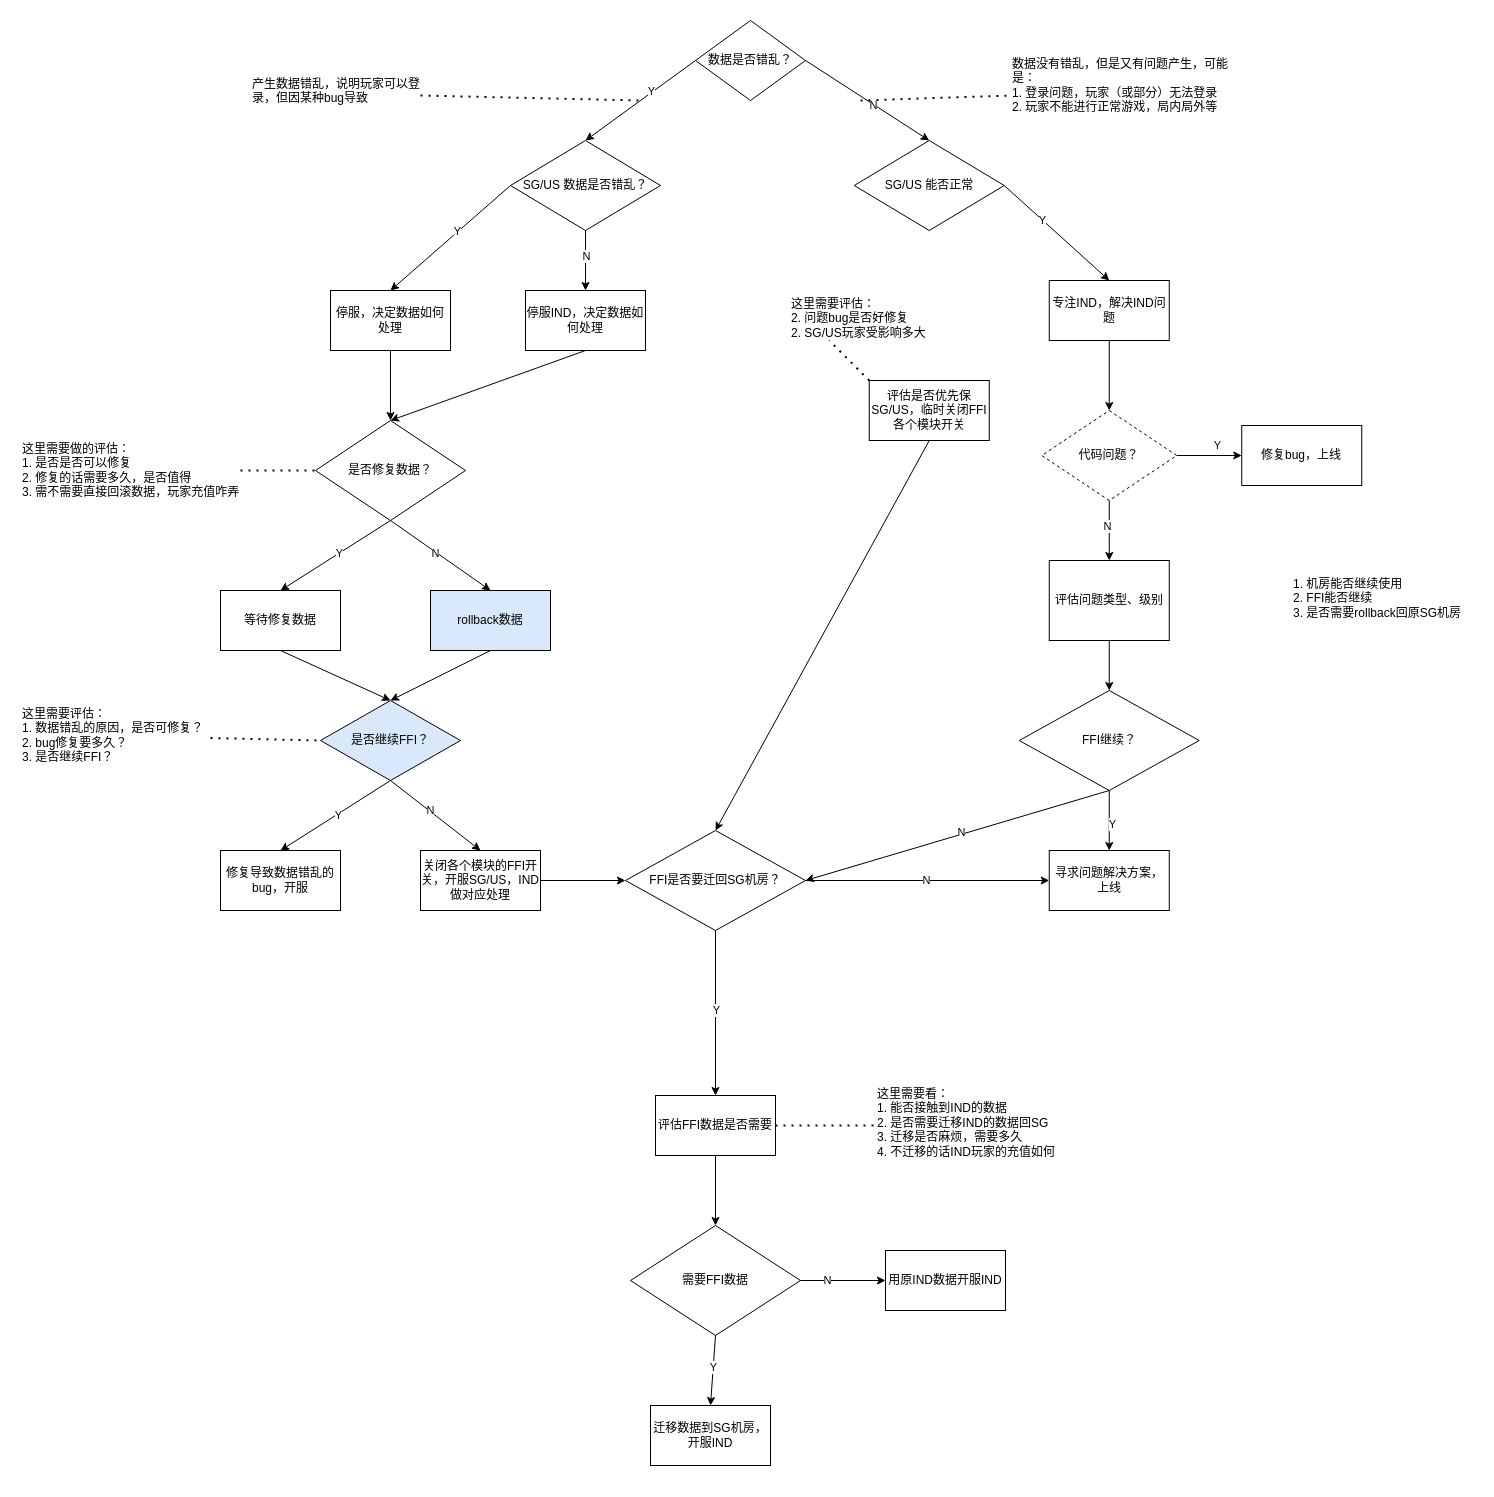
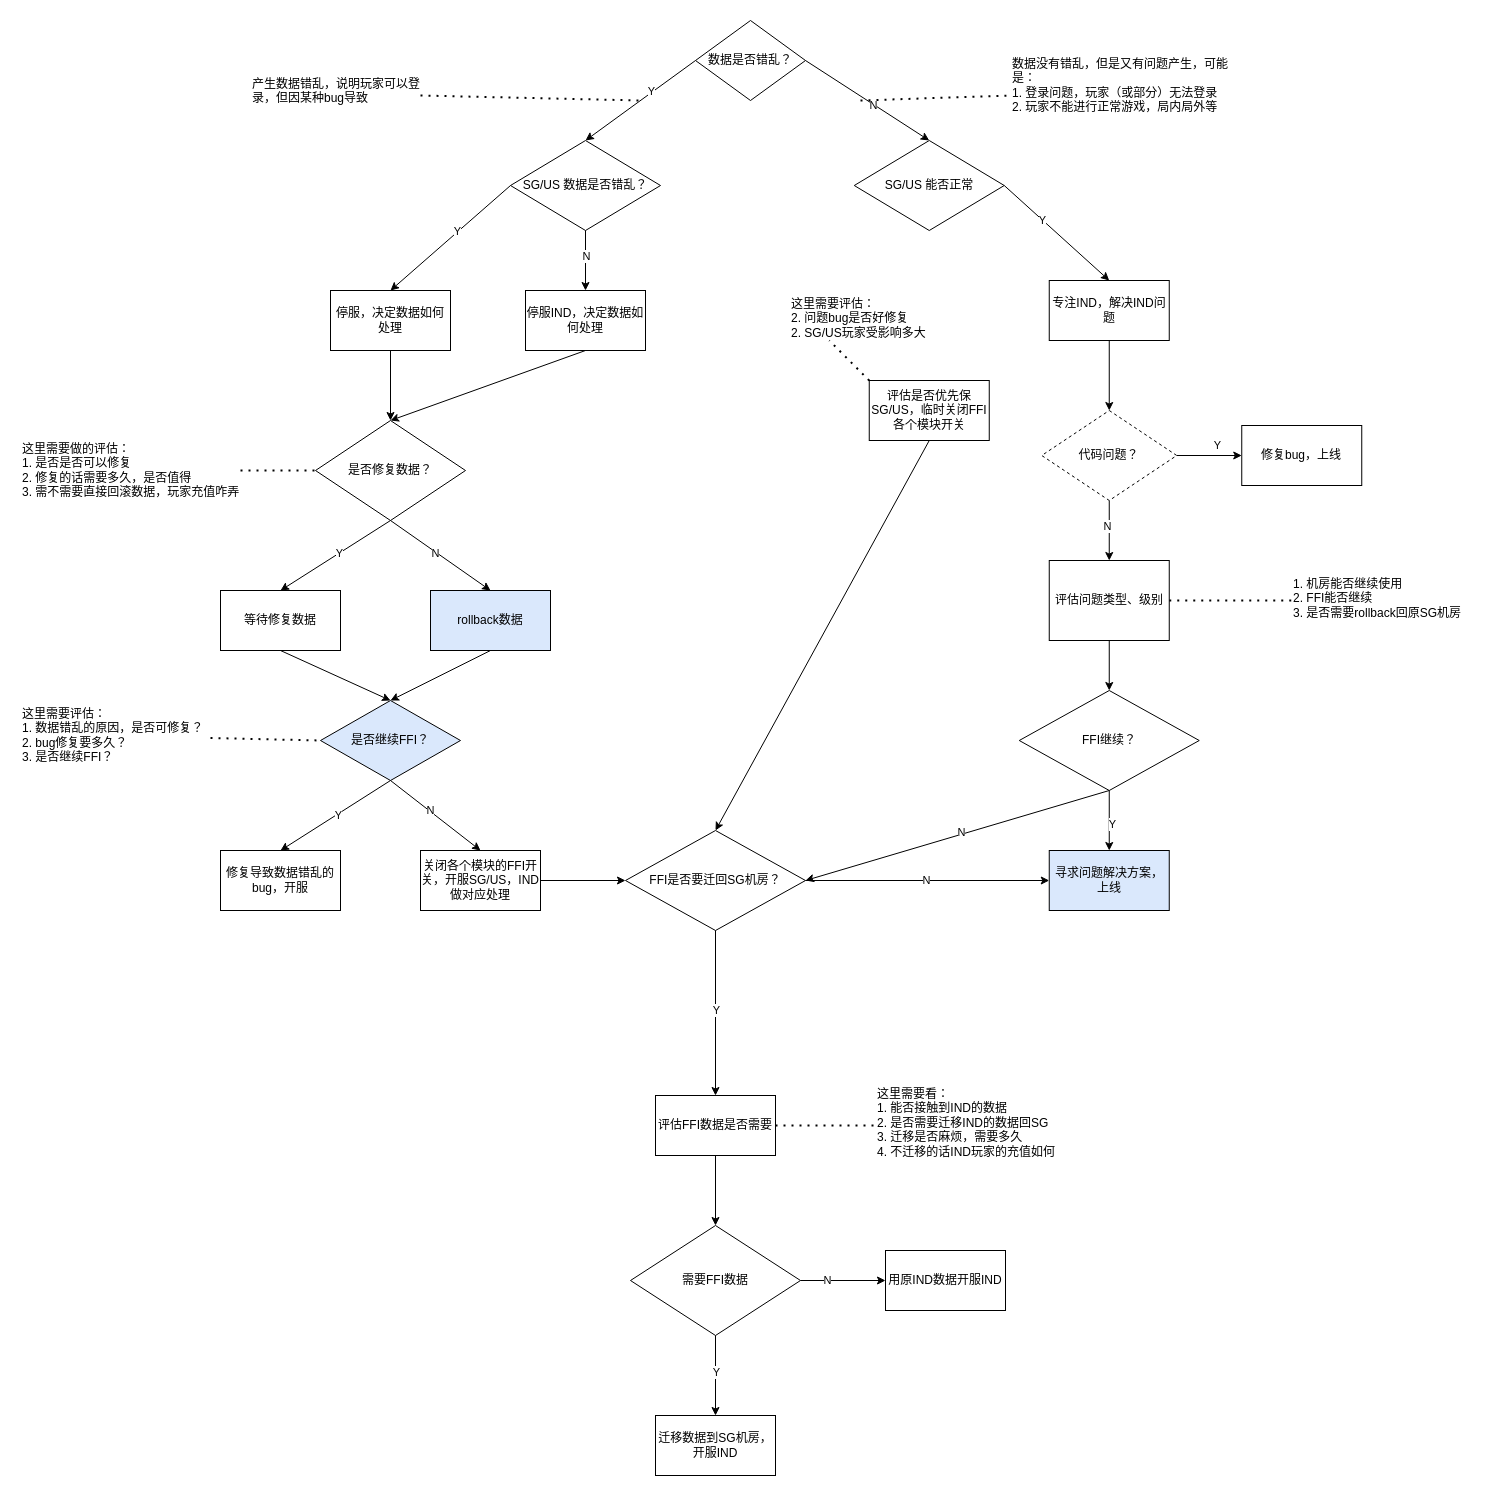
none -> (1232, 601)
(1109, 881) -> (1109, 881)
(711, 1436) -> (716, 1446)
